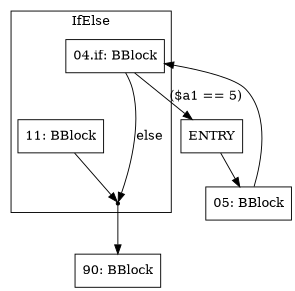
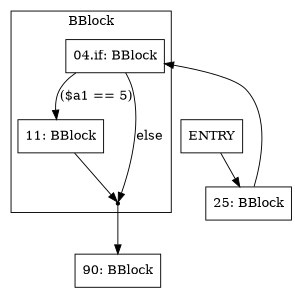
(91, 22) -> (91, 22)
(160, 93) -> (60, 89)
(249, 204) -> (249, 204)
